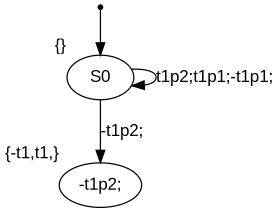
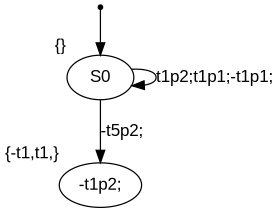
(122, 131) -> (122, 131)
